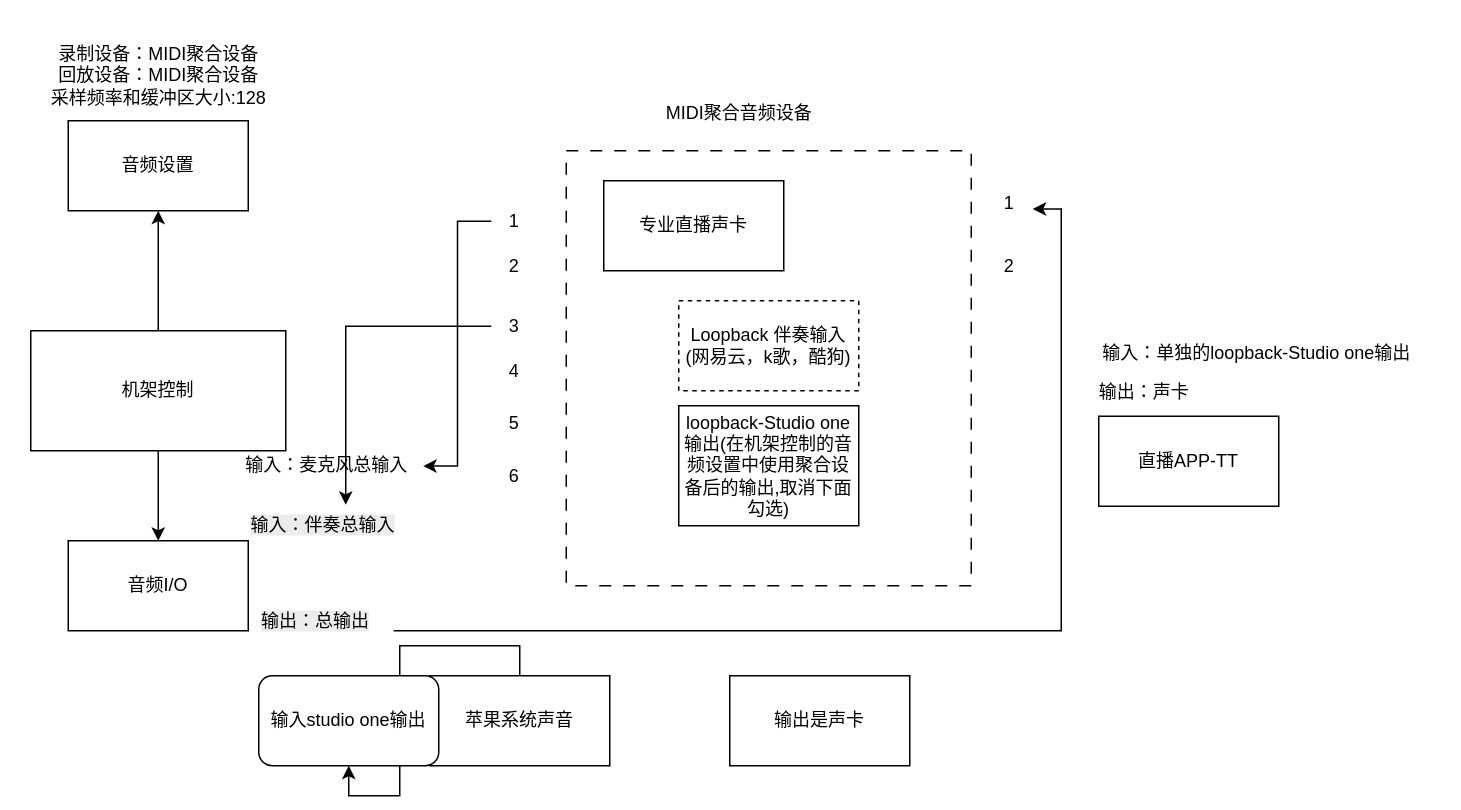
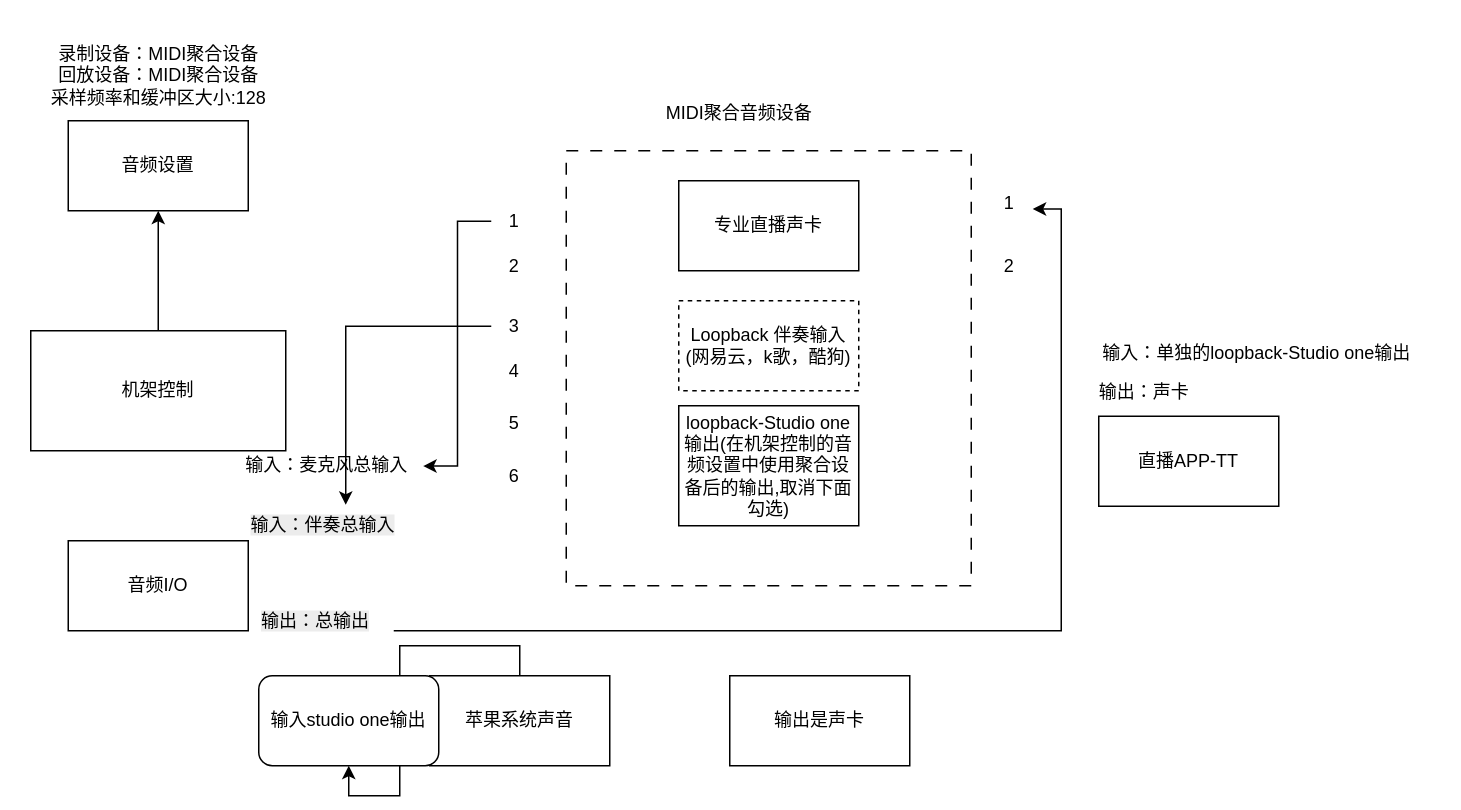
(694, 226) -> (769, 226)
(158, 491) -> none
